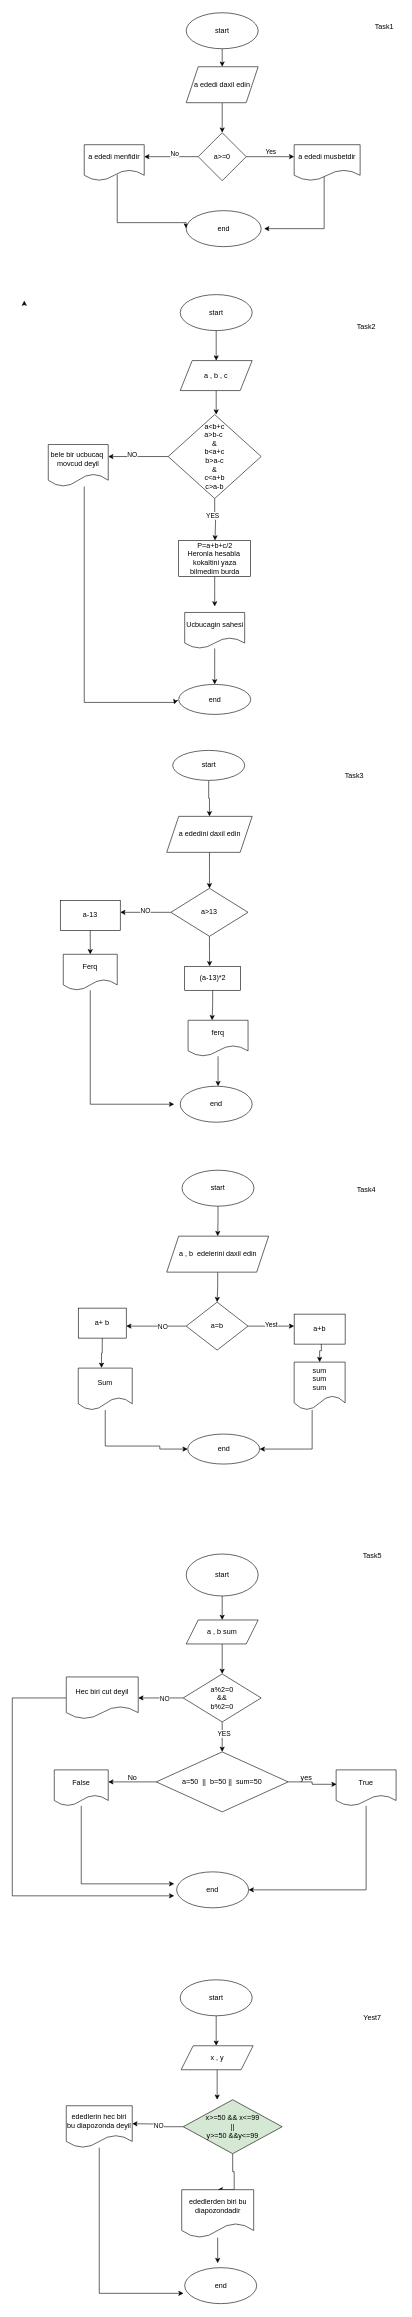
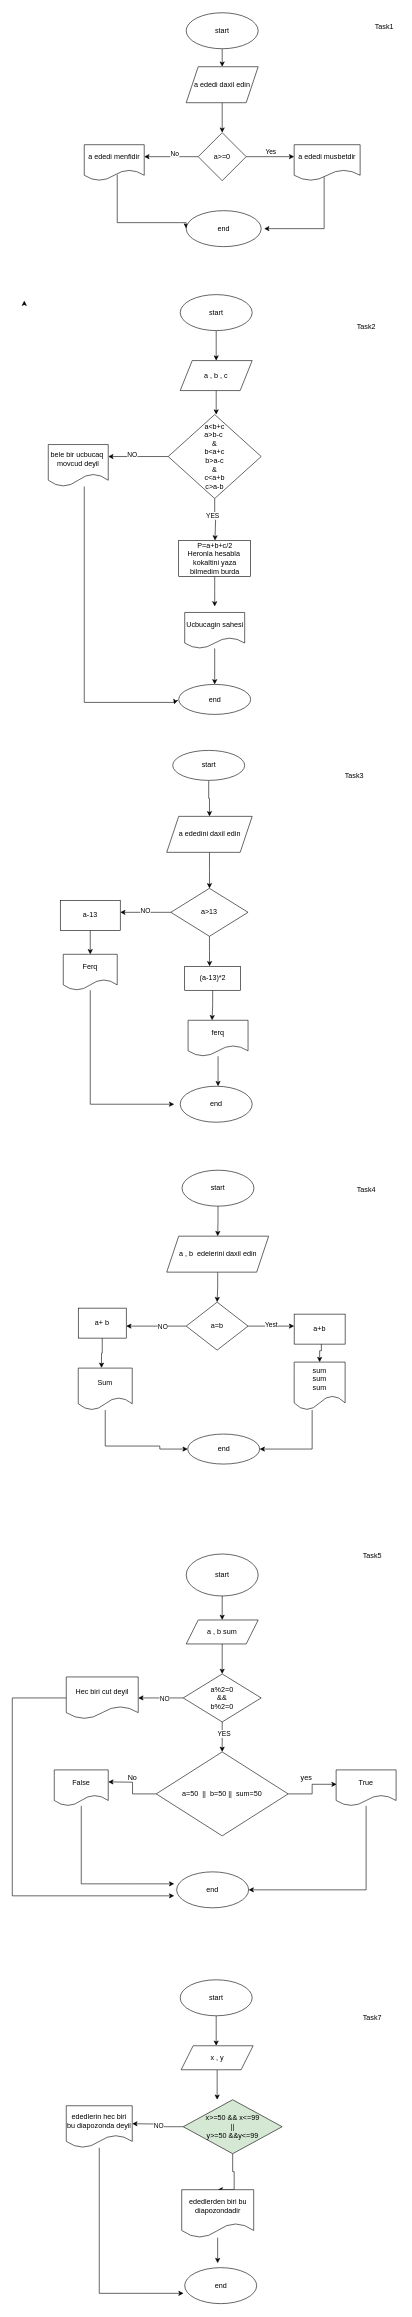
(222, 1782) -> (222, 1794)
(373, 2018) -> (373, 2018)
